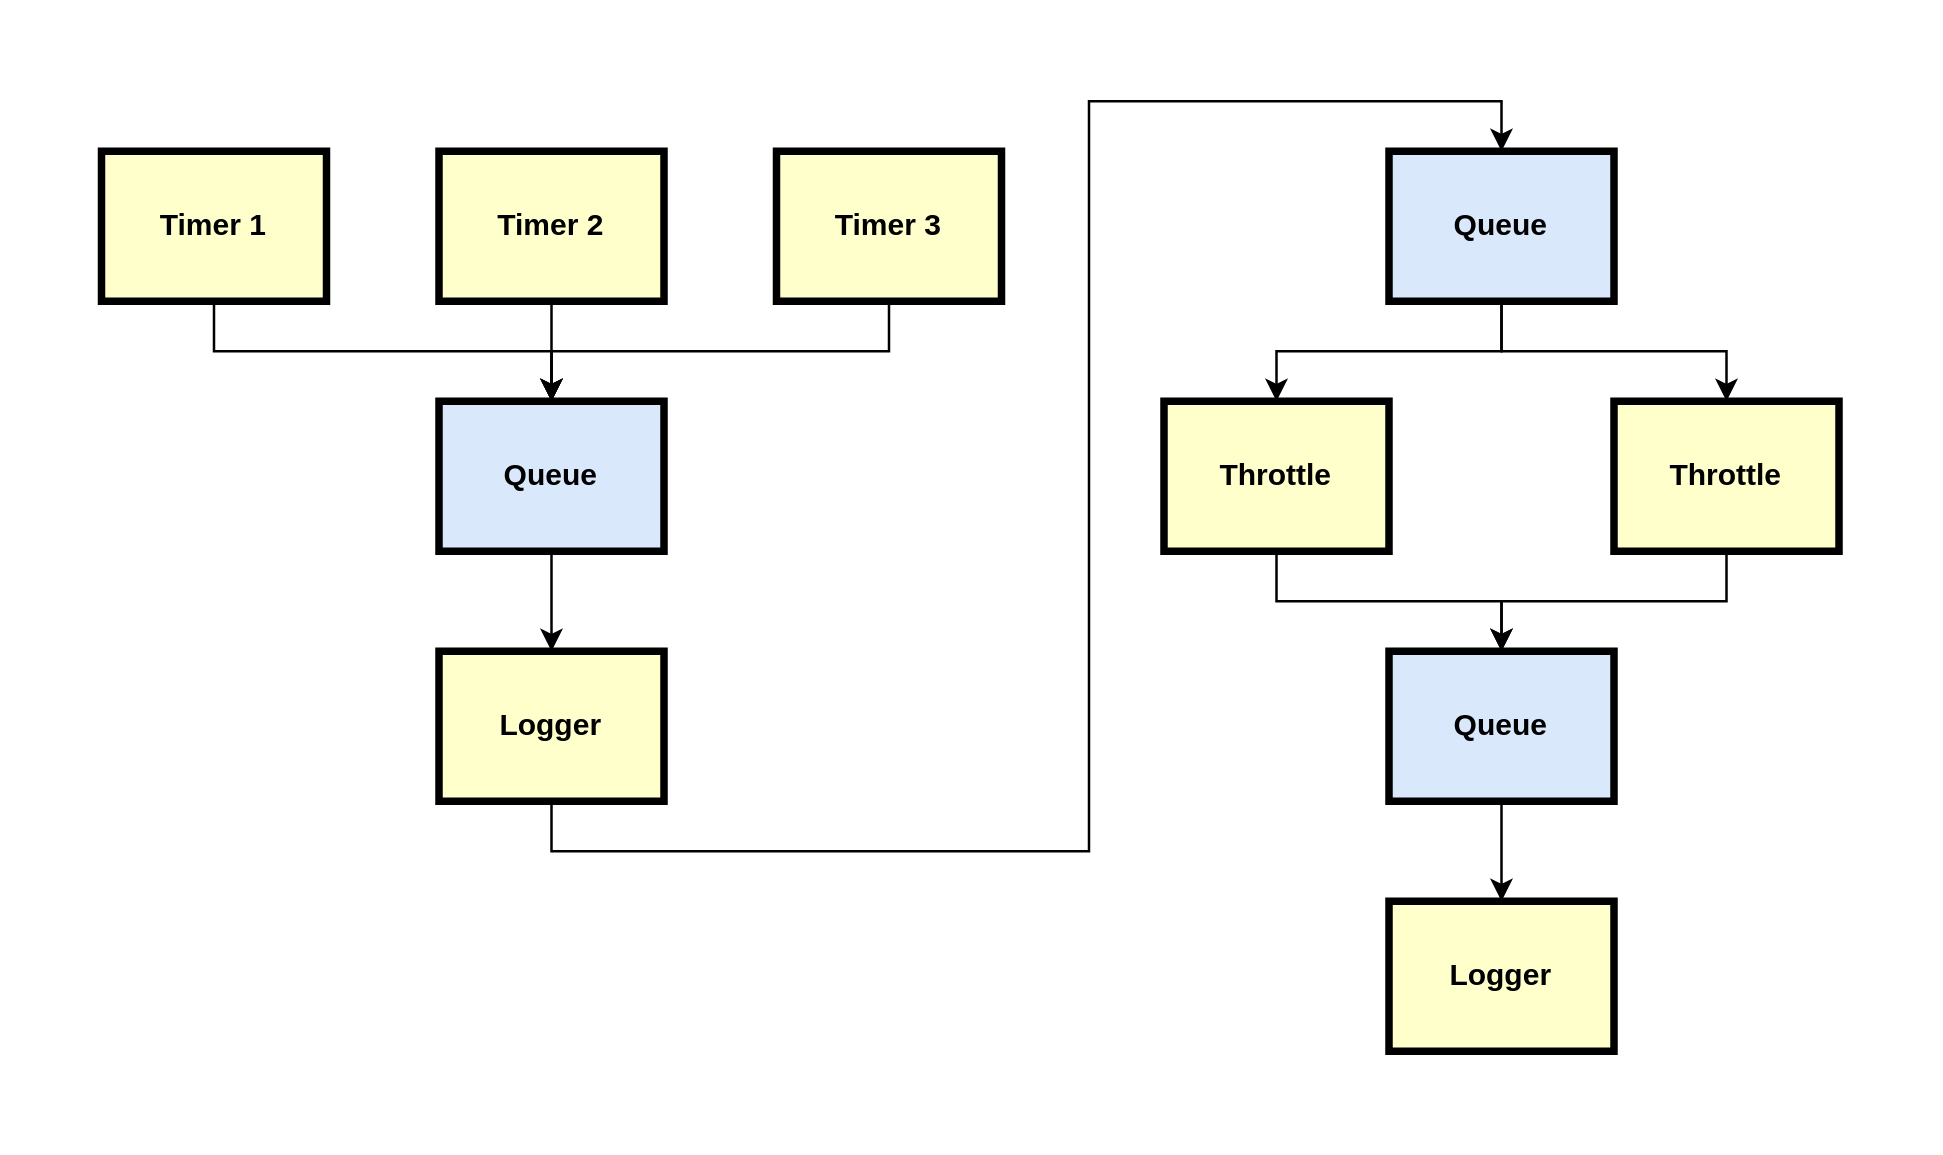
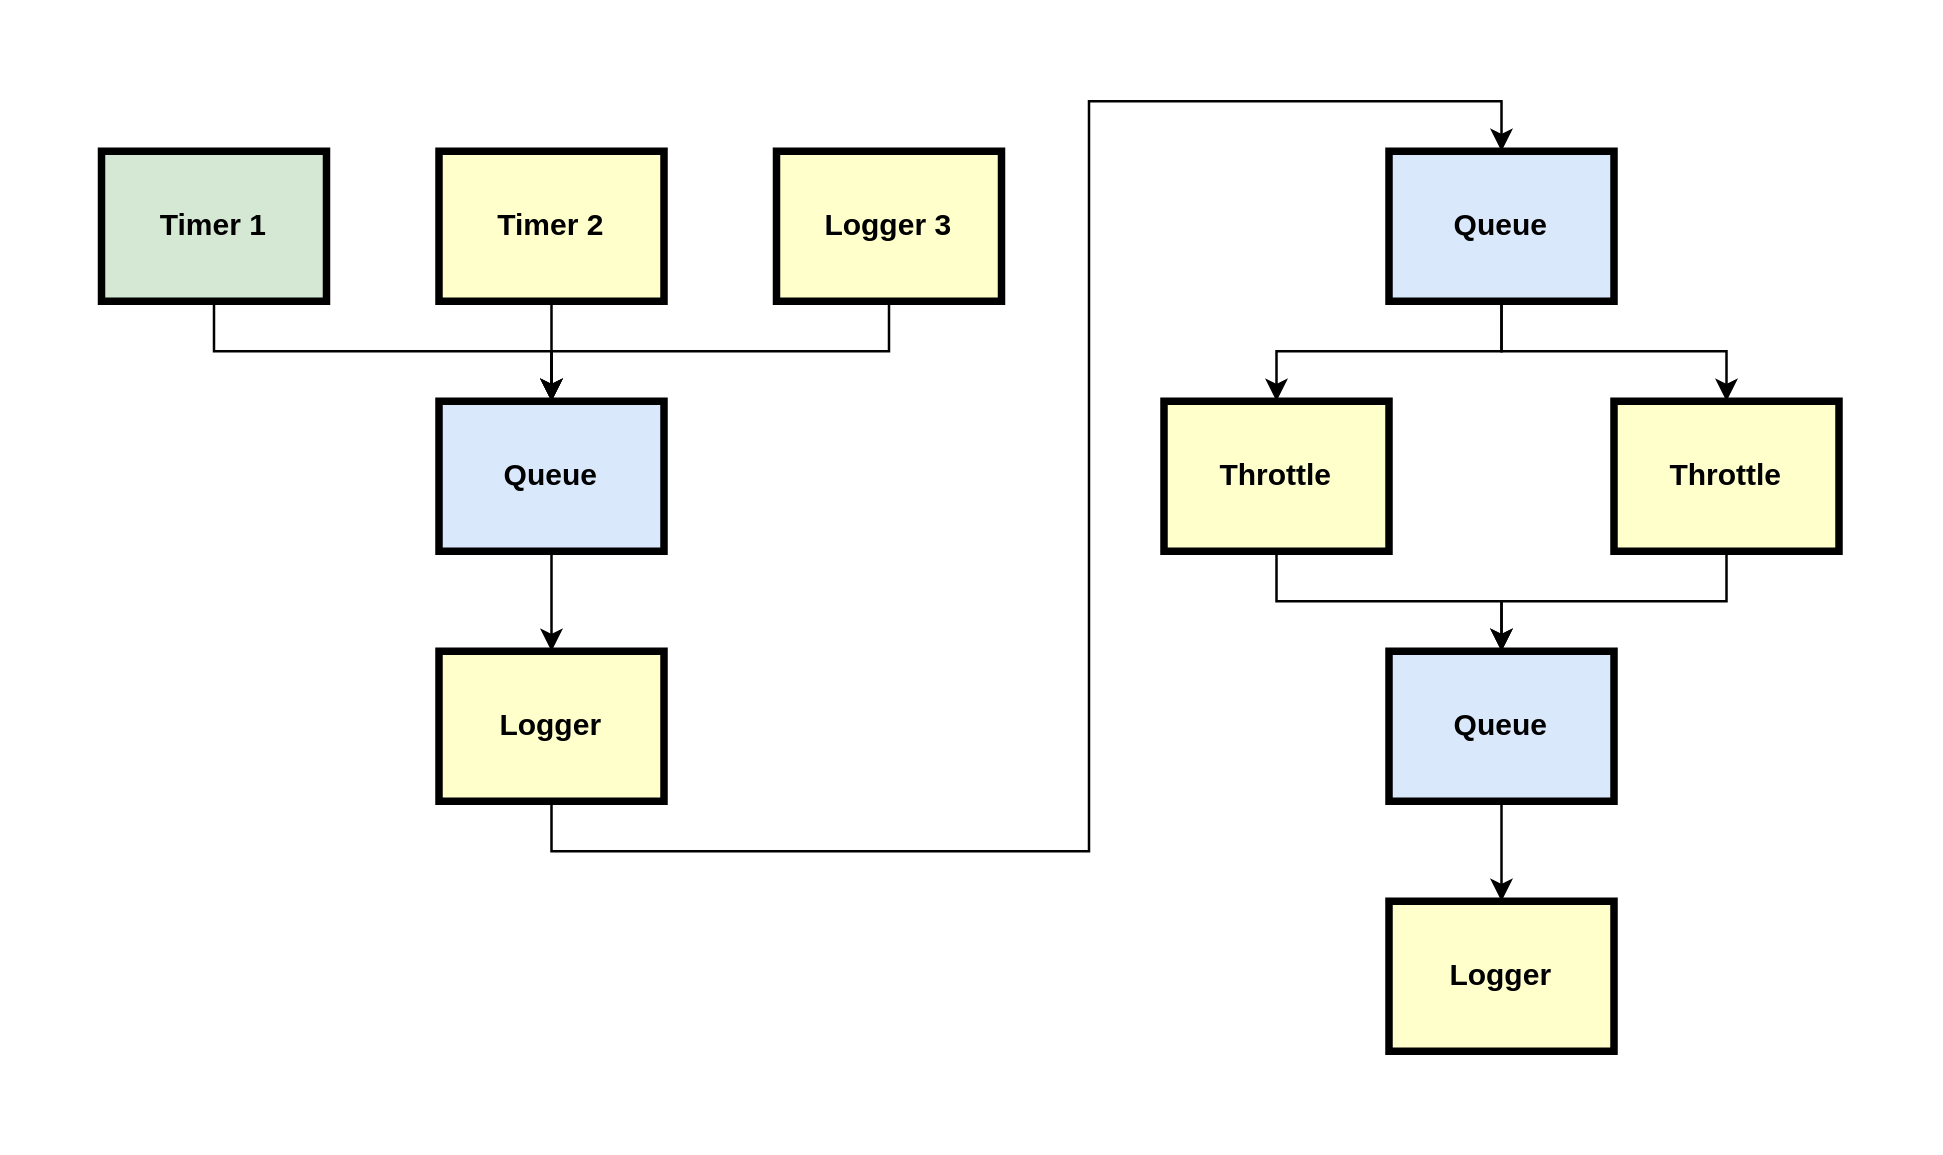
(214, 226) -> (214, 226)
(889, 226) -> (889, 226)
